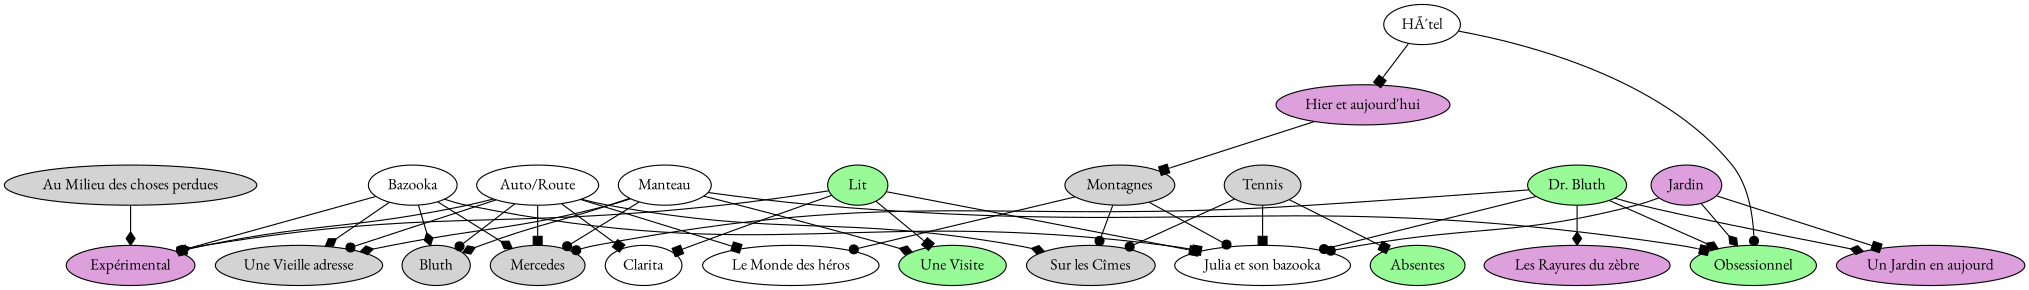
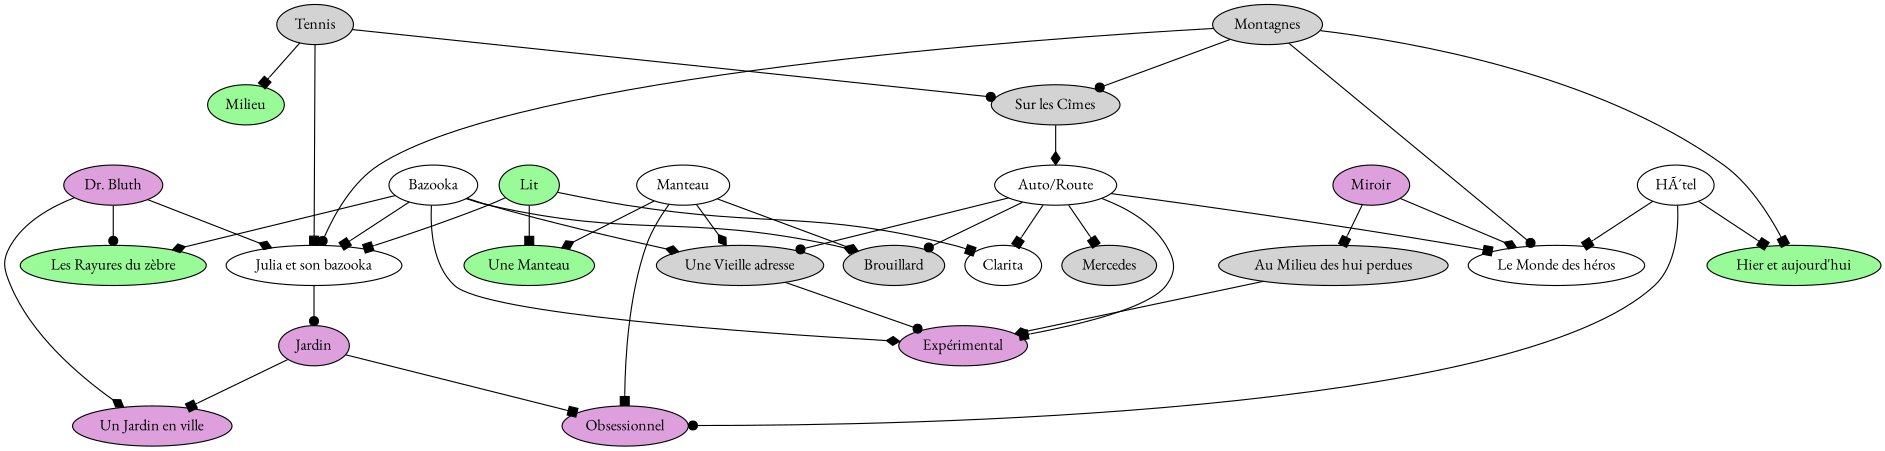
(1363, 105) -> (1794, 265)
(1243, 145) -> (1573, 89)
(131, 185) -> (1333, 265)
none -> (1371, 185)
(1577, 185) -> (113, 185)
(1244, 208) -> none
(1710, 213) -> (456, 382)
(507, 219) -> (849, 305)
(704, 219) -> (1056, 138)
none -> (1623, 221)
(469, 222) -> (290, 221)
(1658, 222) -> none
(1577, 225) -> (113, 221)
(1417, 226) -> (203, 221)
(1482, 231) -> (314, 301)
(588, 233) -> none
(436, 265) -> (894, 265)
(953, 265) -> (529, 265)
(1418, 265) -> (246, 105)
(1577, 265) -> (113, 265)
(1753, 265) -> (625, 426)
(1931, 265) -> (152, 426)
